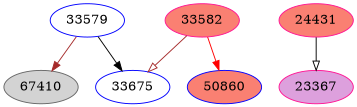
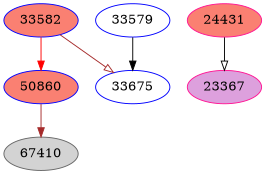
(202, 20) -> (41, 20)
(67, 50) -> (41, 116)
